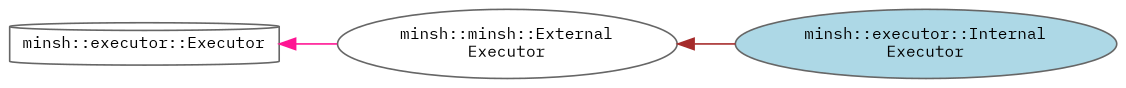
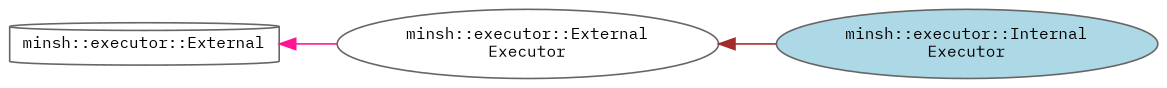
(144, 44) -> (144, 44)
(507, 44) -> (528, 44)
